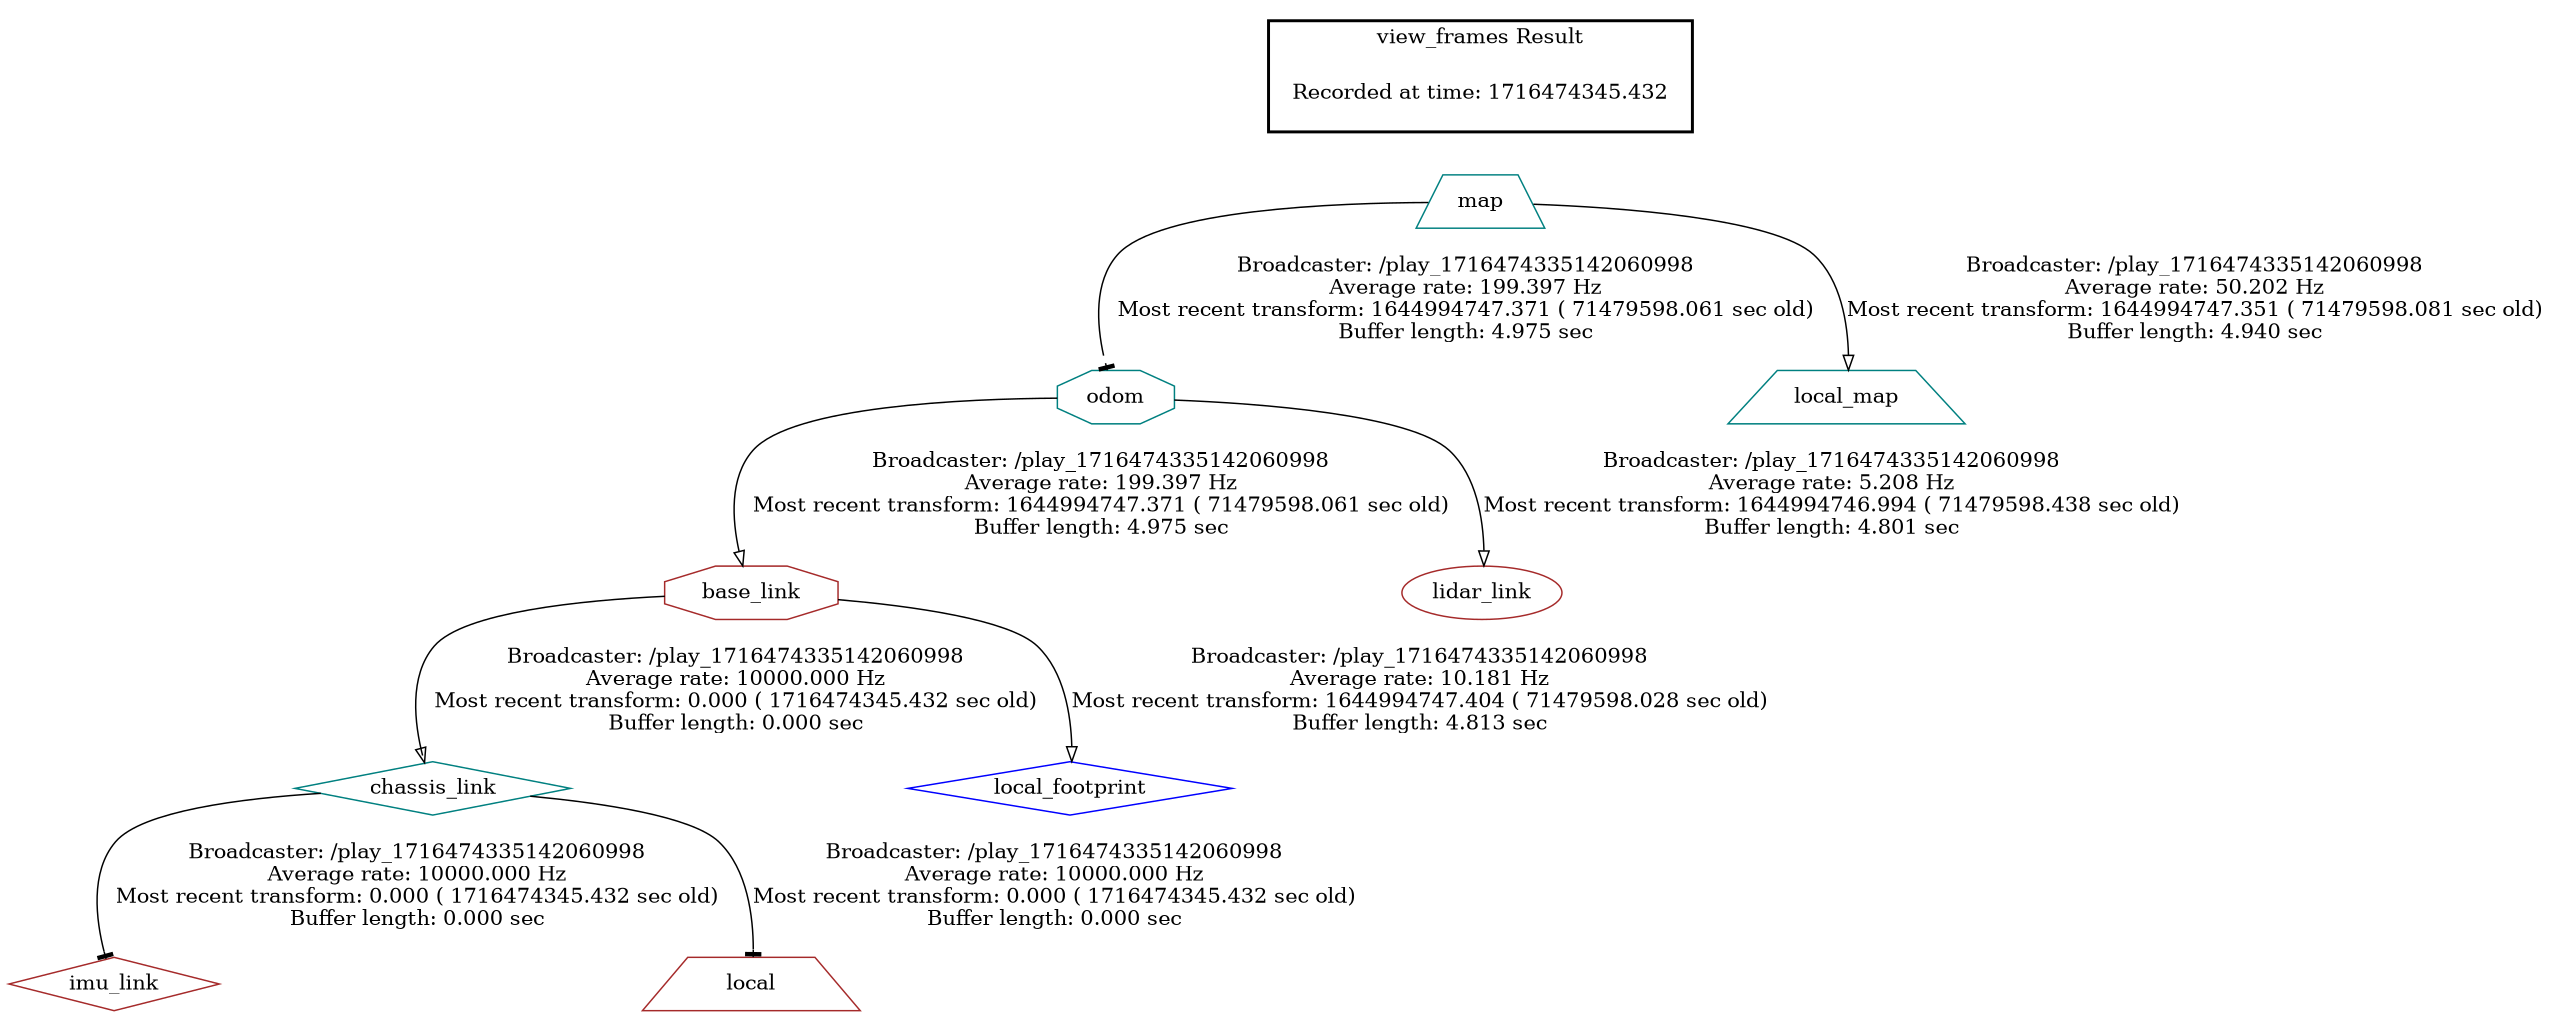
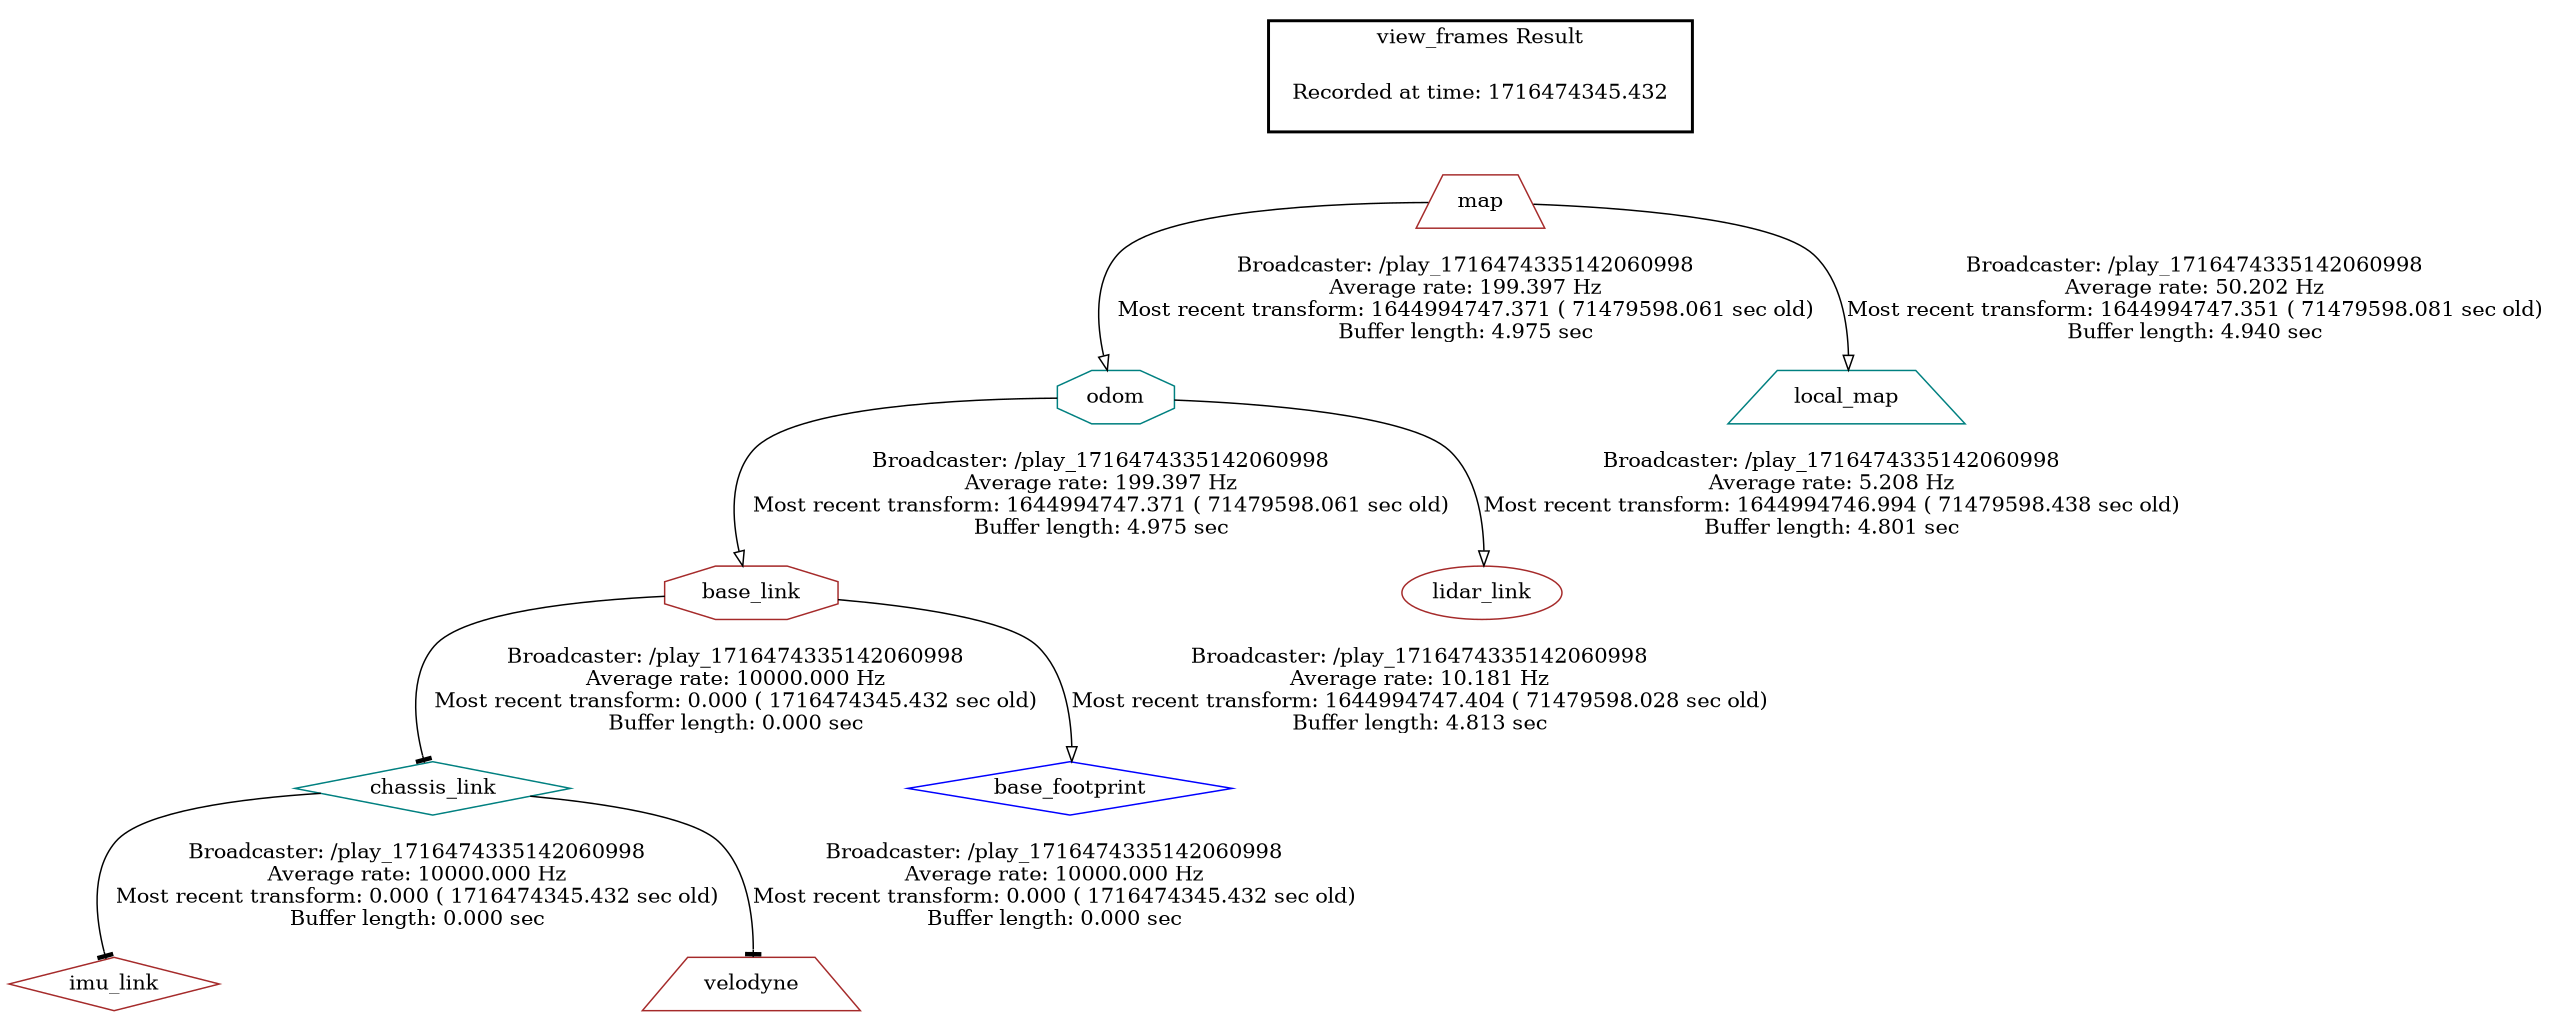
(1480, 202) -> (1480, 202)
(1216, 217) -> (1216, 217)
(490, 619) -> (490, 619)
(1070, 788) -> (1070, 788)
(751, 984) -> (751, 984)
